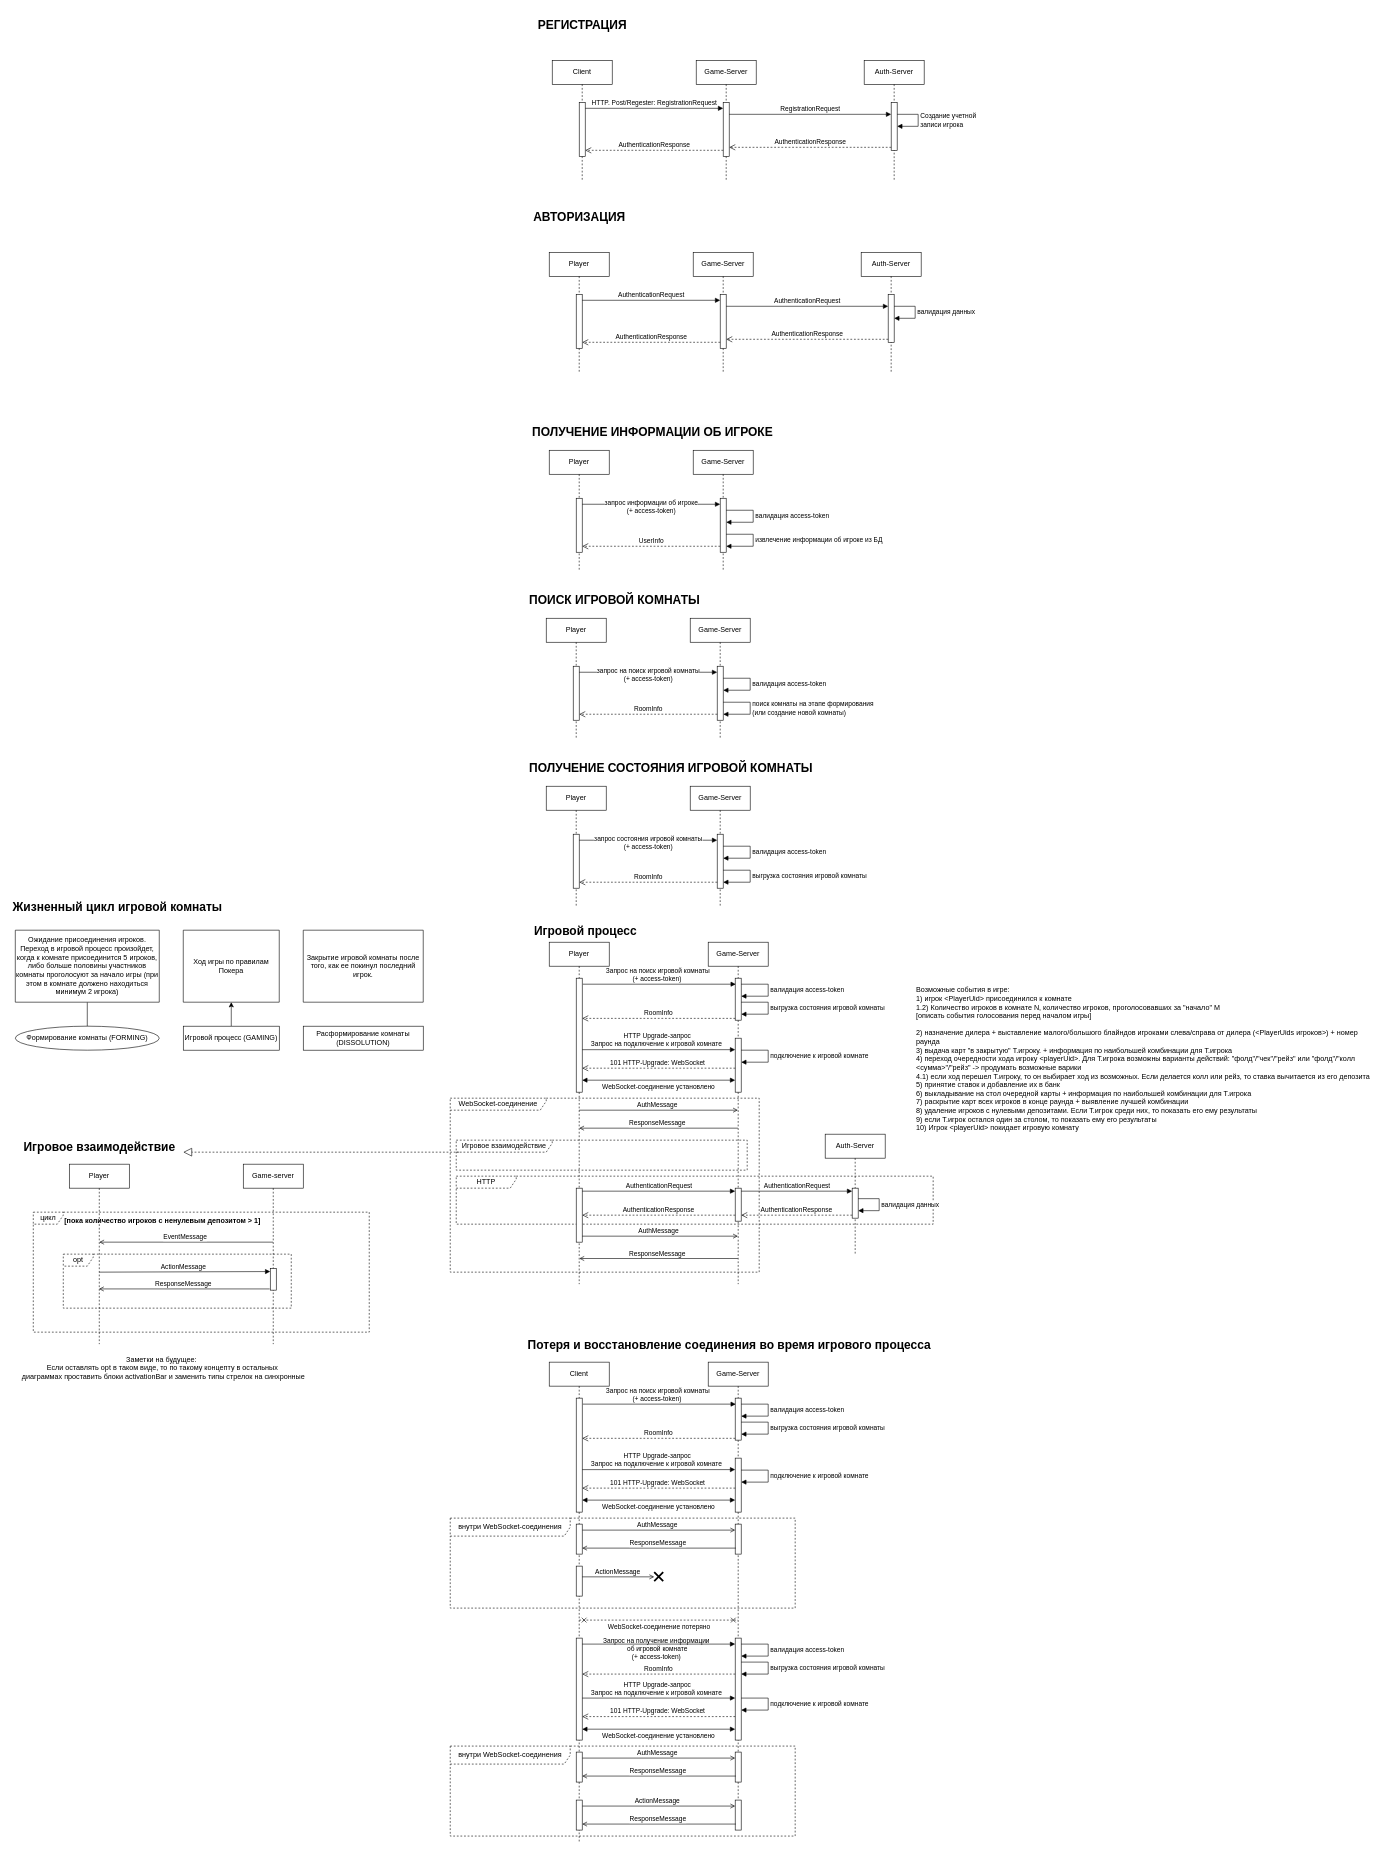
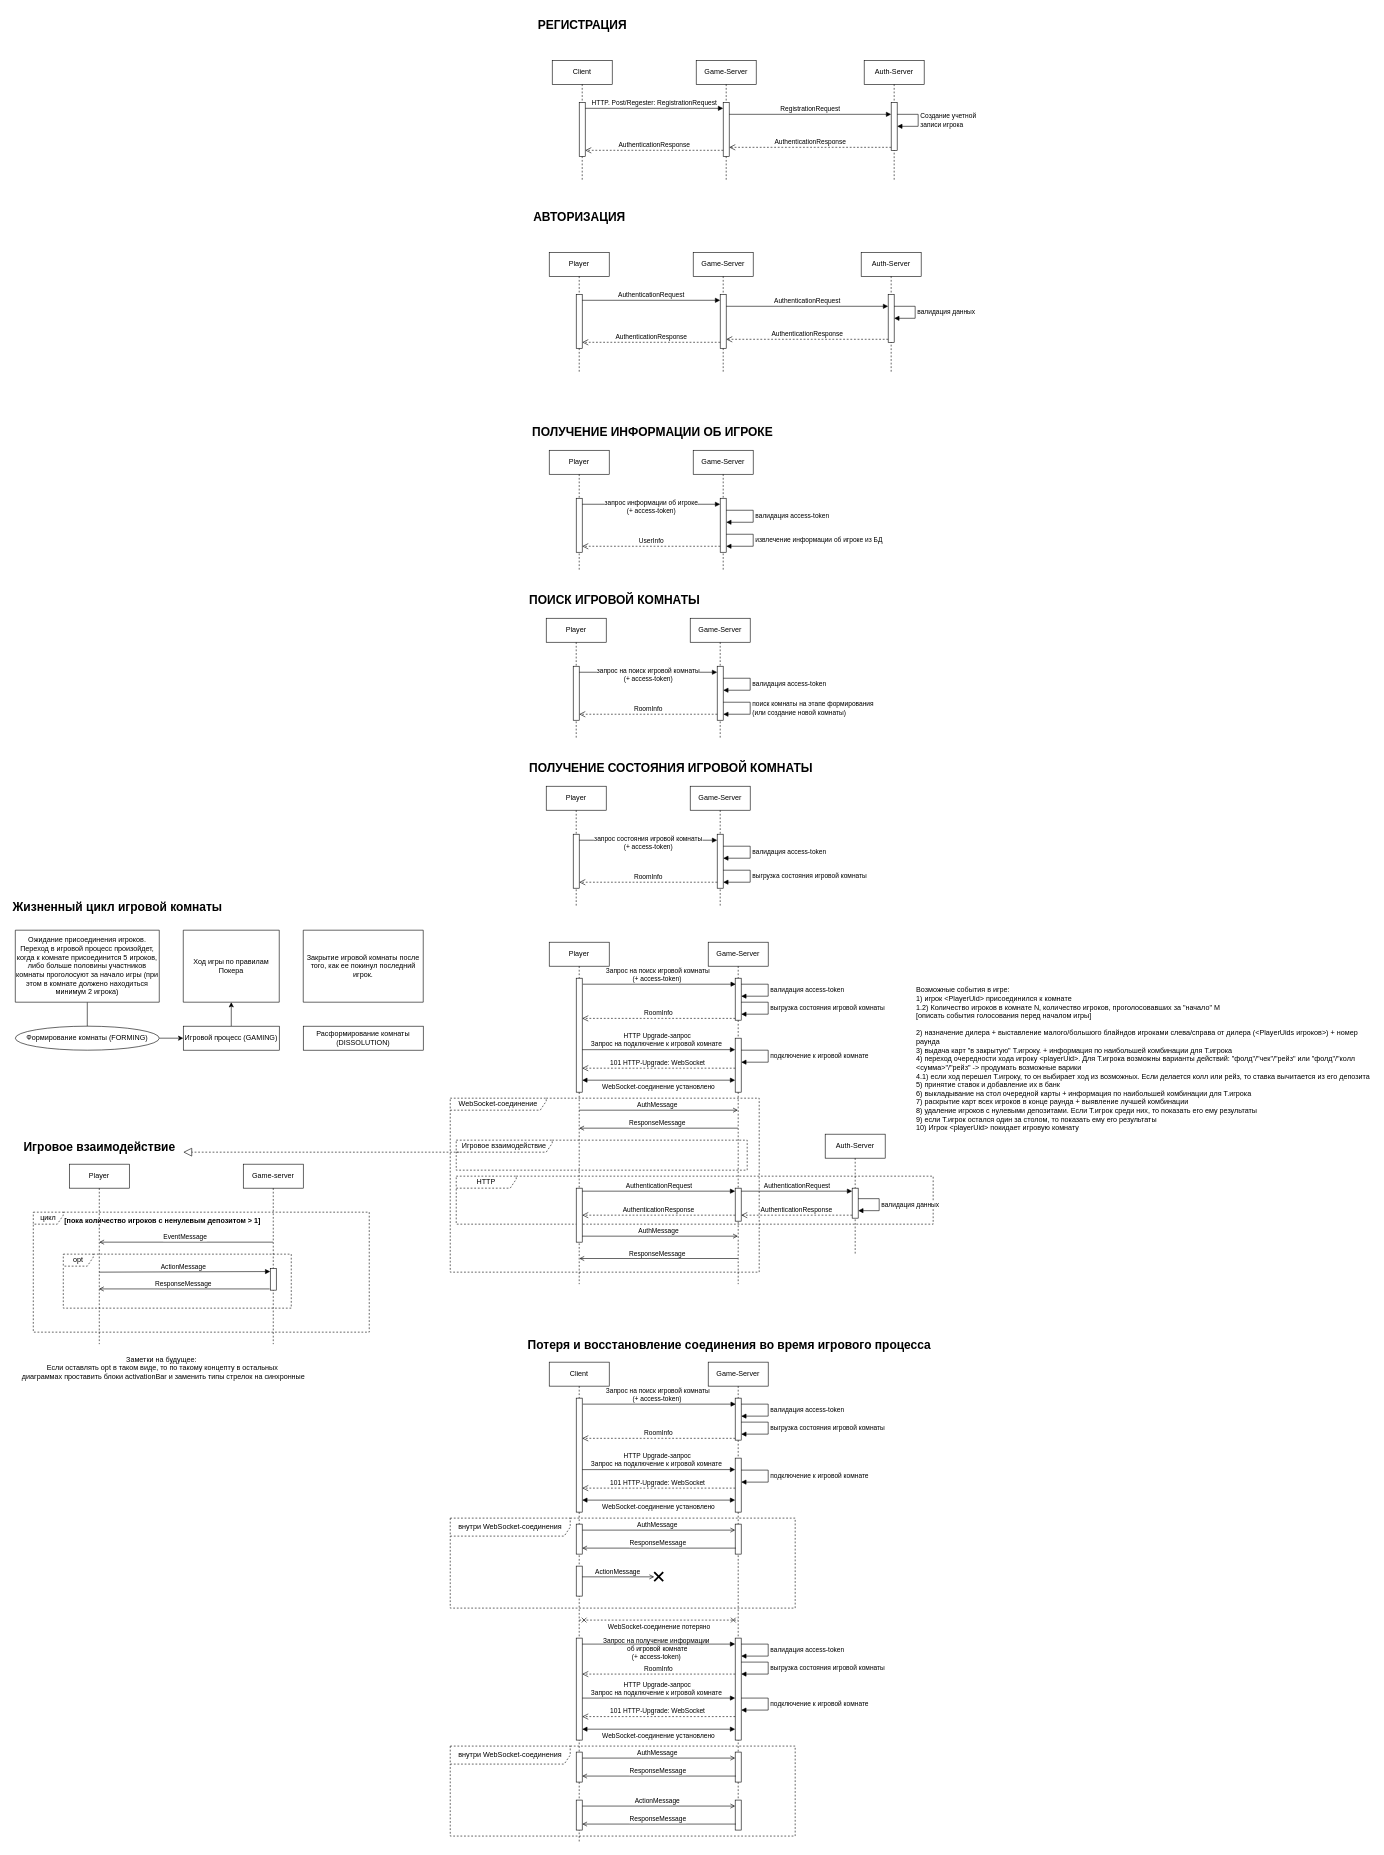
(585, 930) -> none
none -> (177, 1038)
